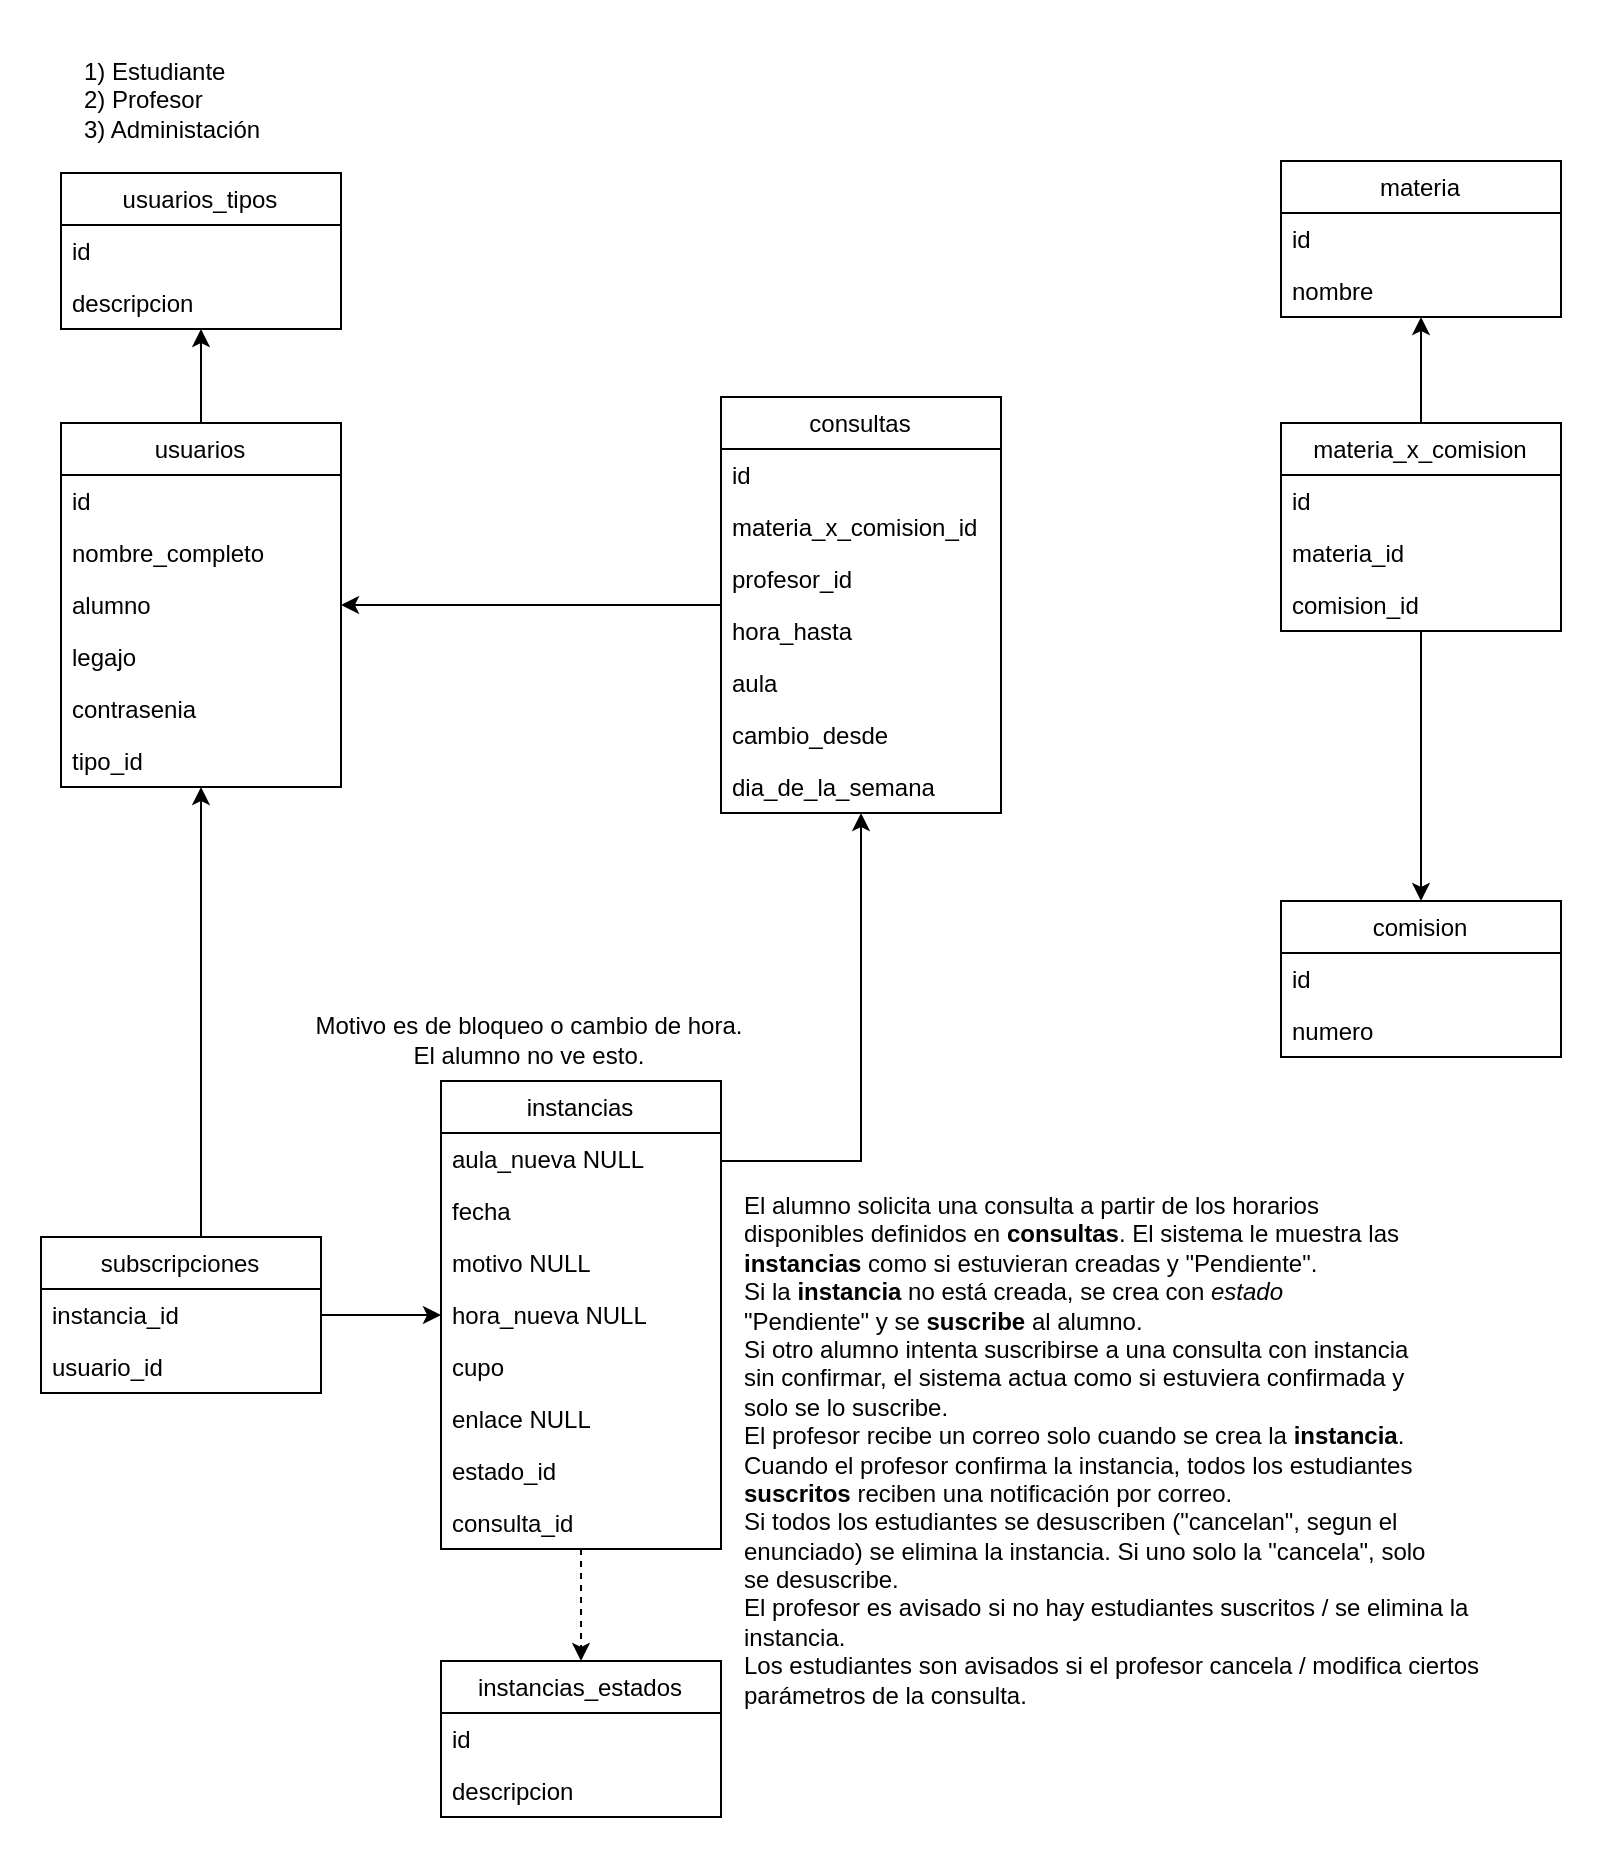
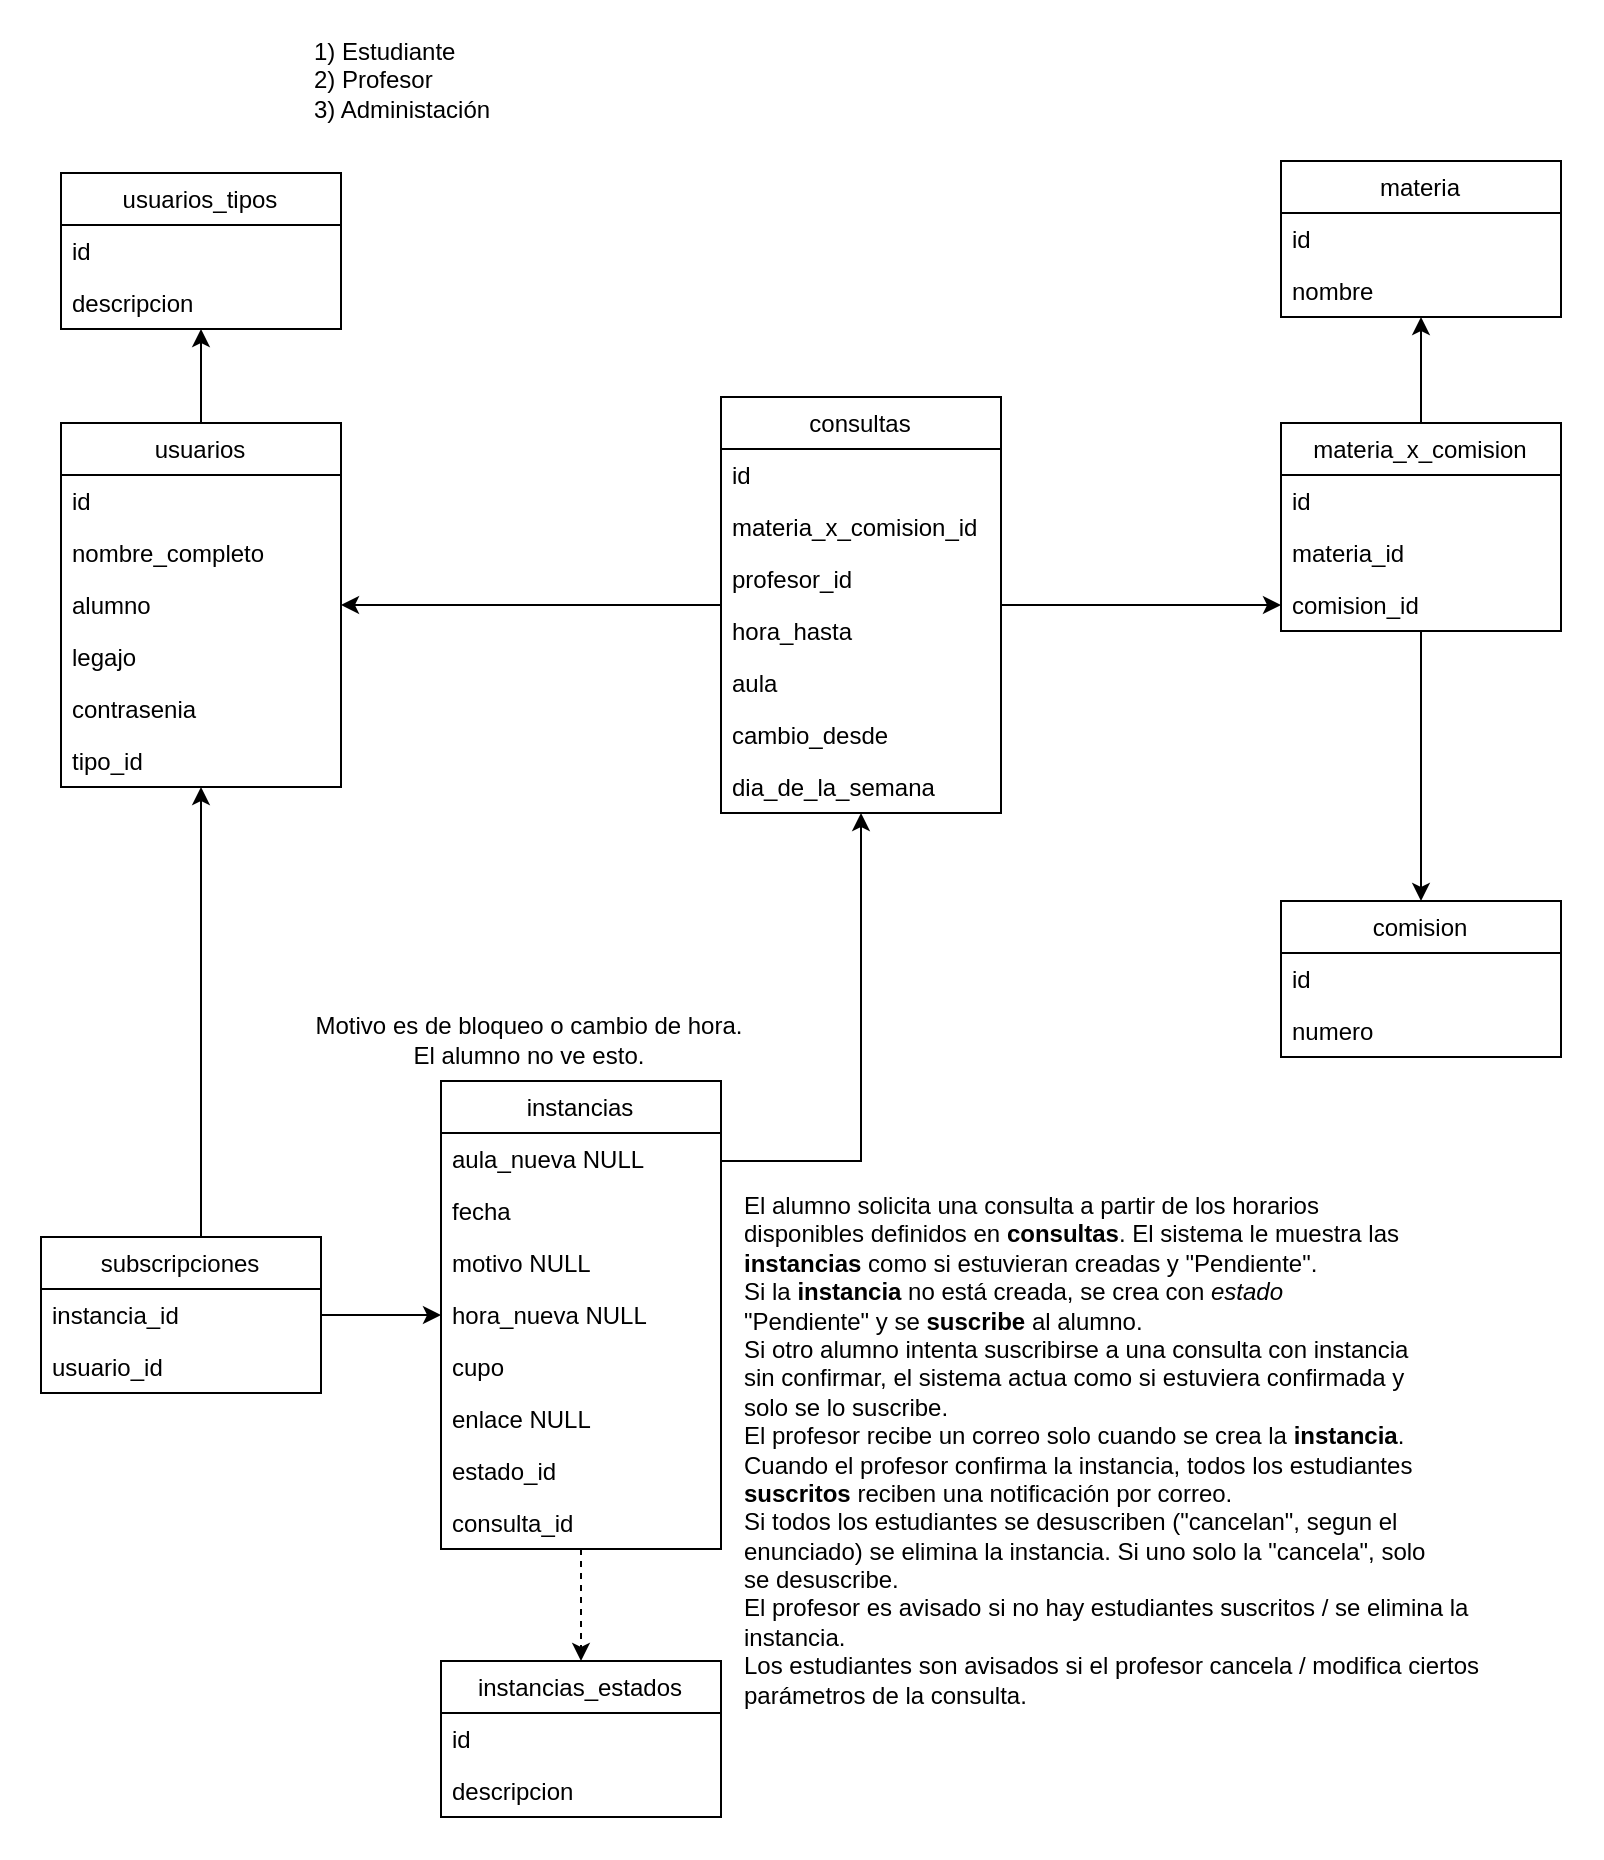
(201, 101) -> (431, 81)
none -> (1134, 605)
